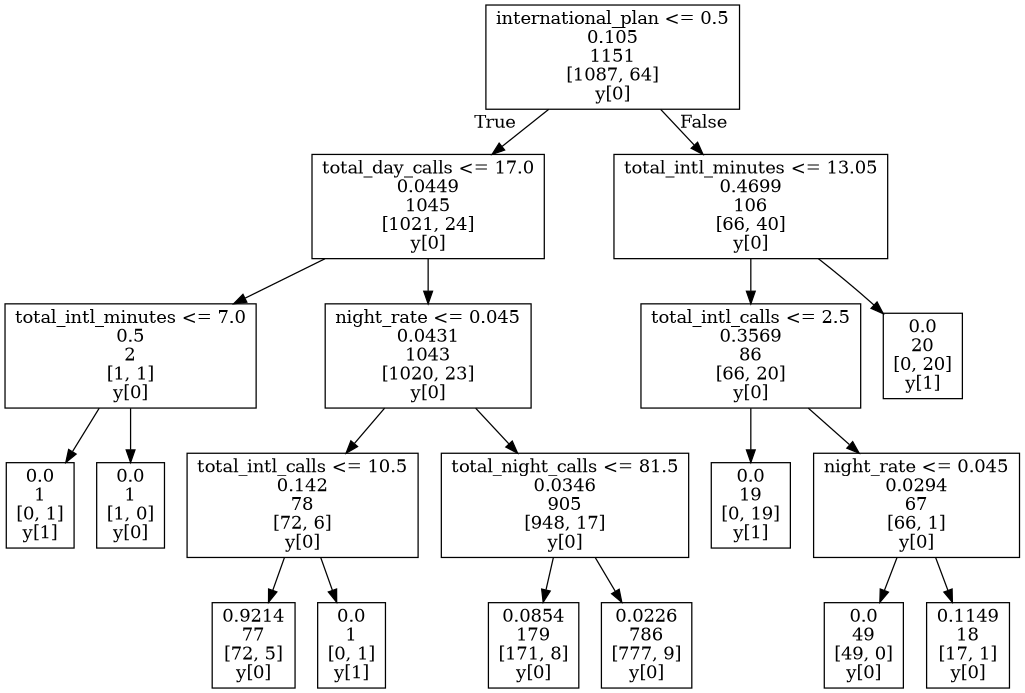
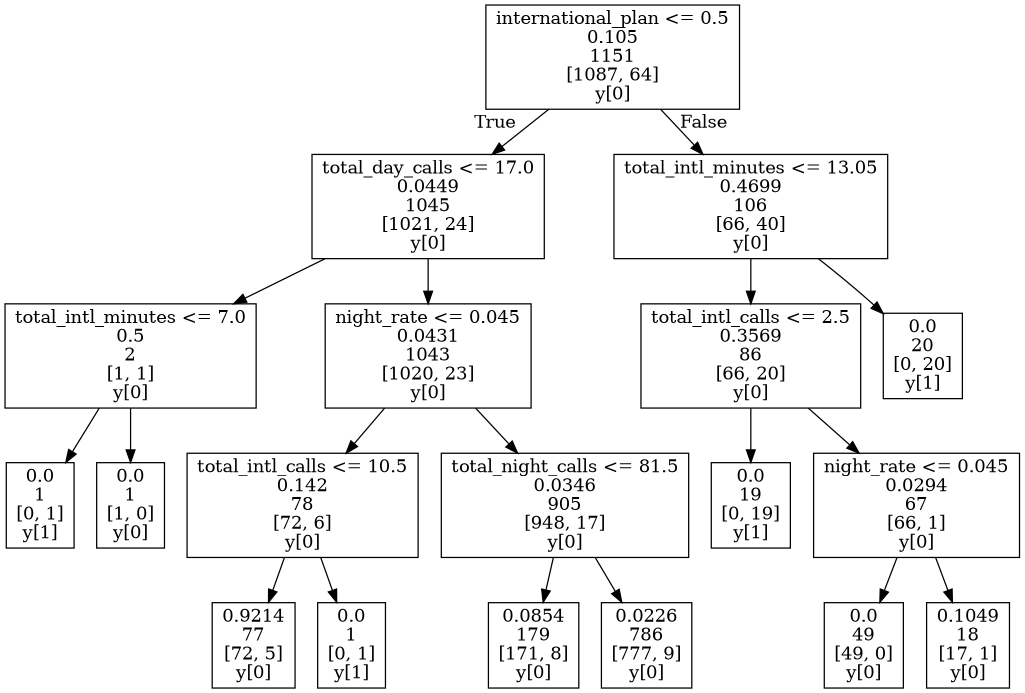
(968, 645) -> (968, 645)
